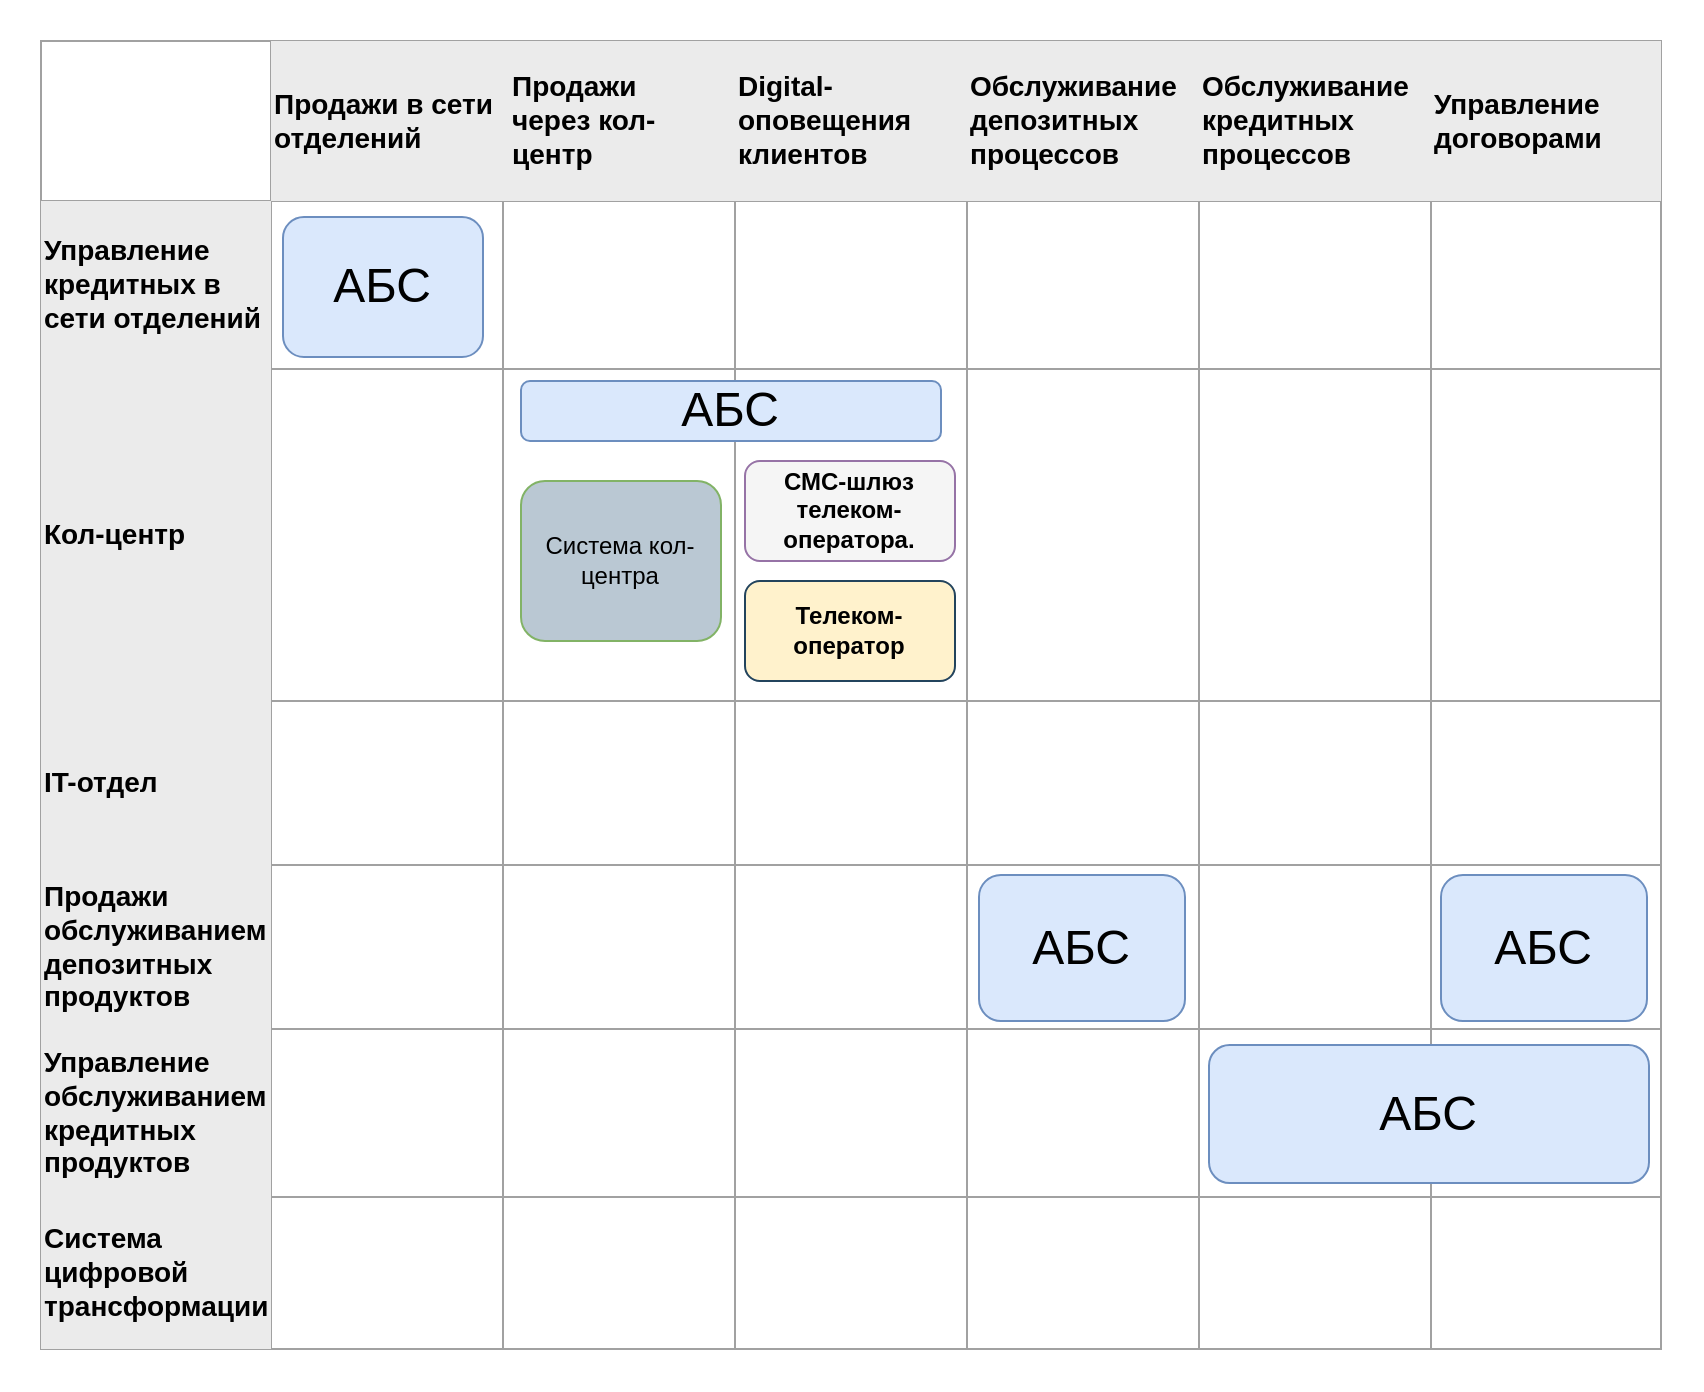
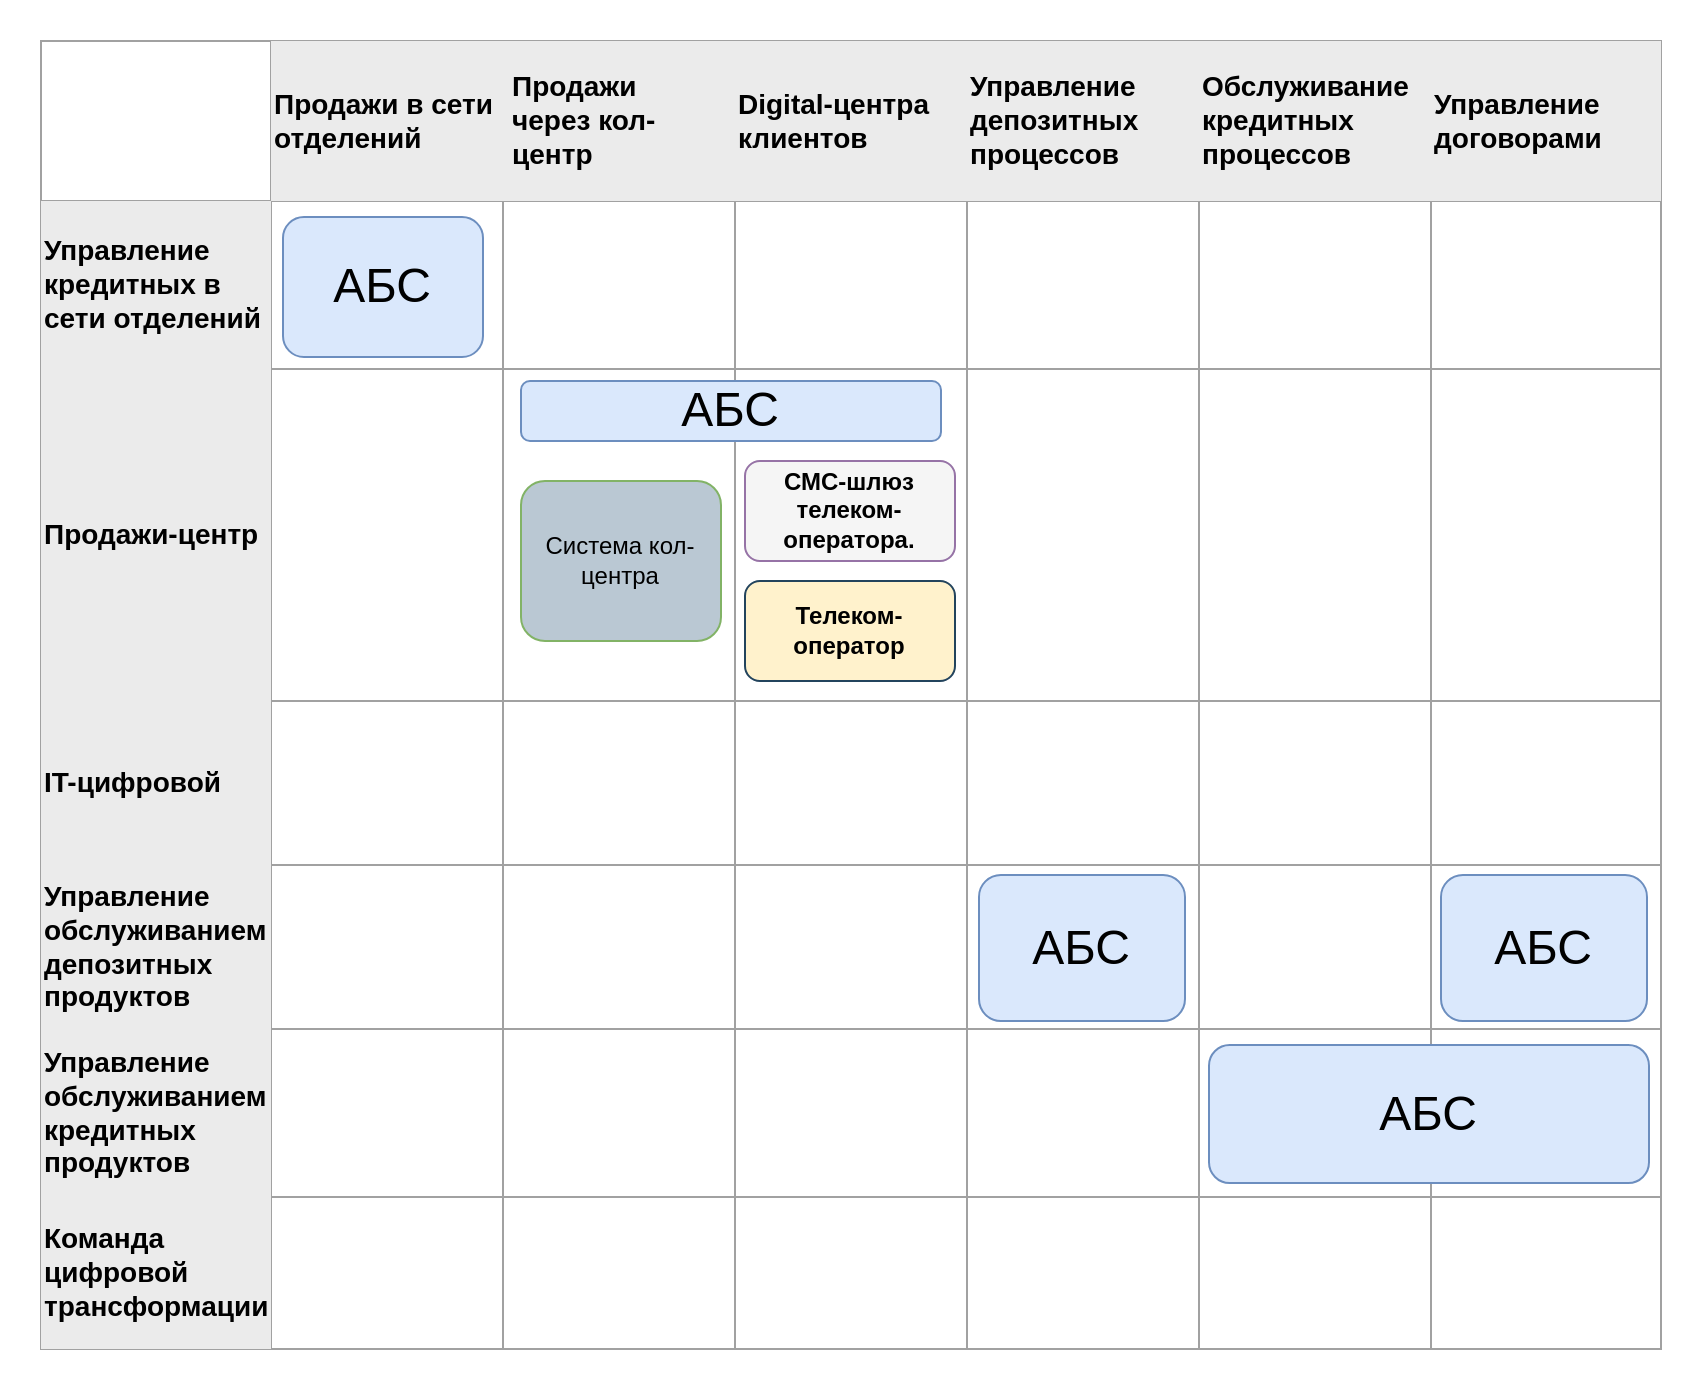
(853, 121) -> (853, 121)
(1085, 121) -> (1085, 121)
(116, 535) -> (147, 535)
(108, 783) -> (131, 783)
(158, 947) -> (158, 947)
(158, 1273) -> (158, 1273)
